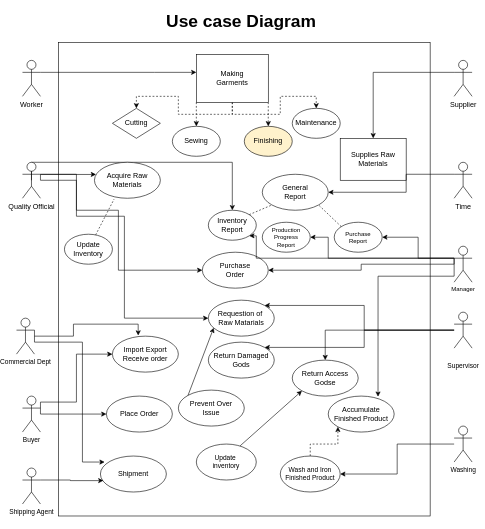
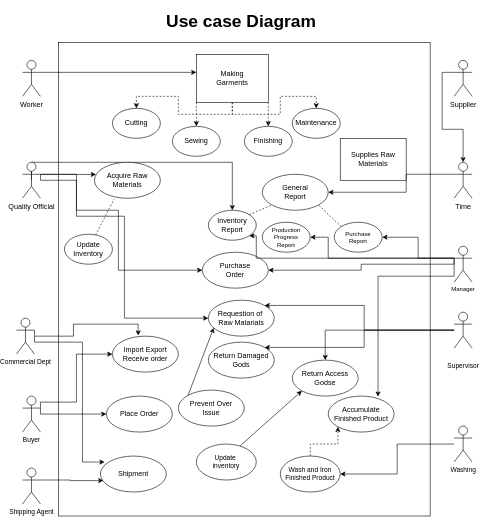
(407, 72) -> (463, 129)
(137, 123) -> (137, 123)
(269, 141) -> (269, 141)
